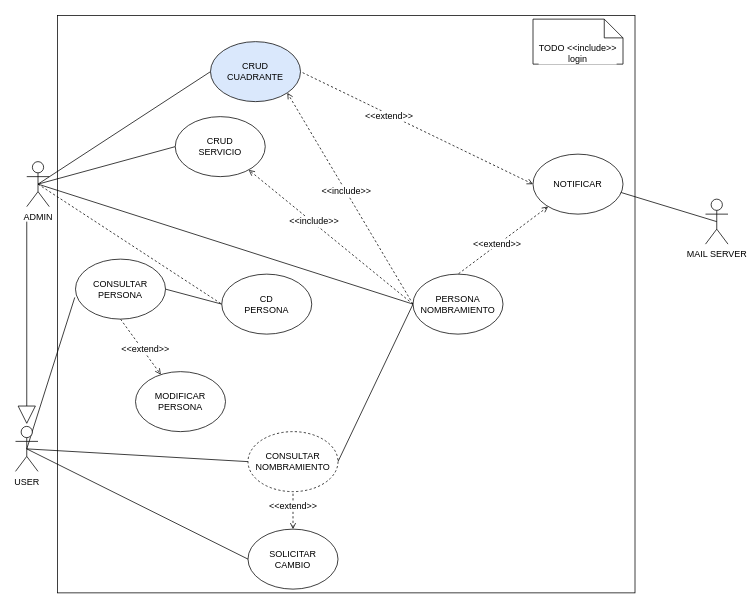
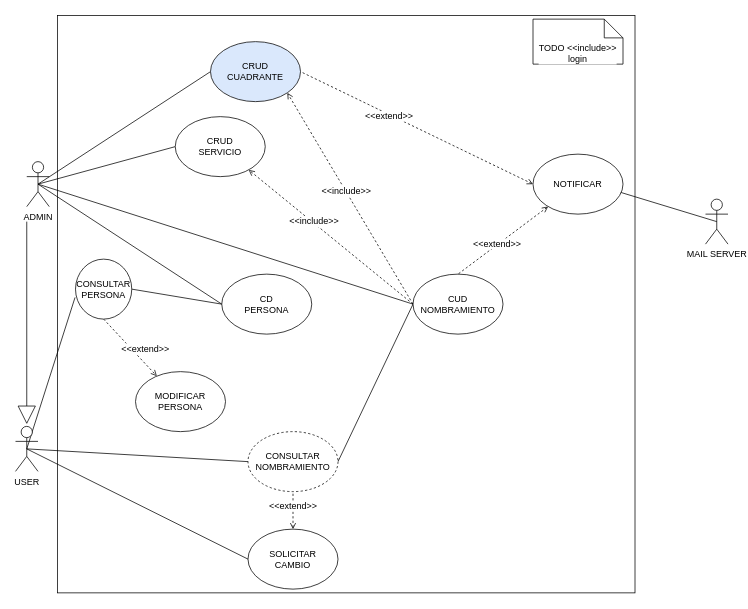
(131, 245) -> (131, 245)
(120, 289) -> (104, 289)
(458, 304) -> (458, 304)
